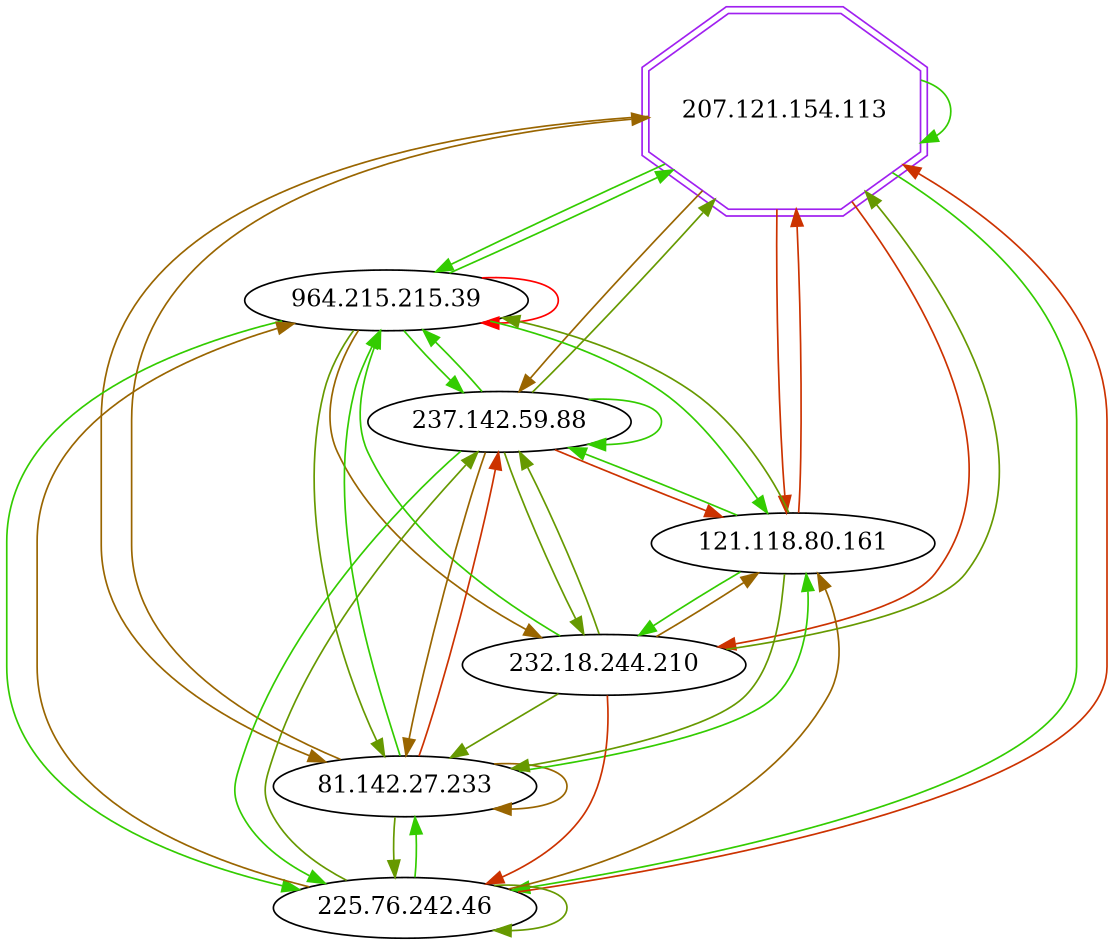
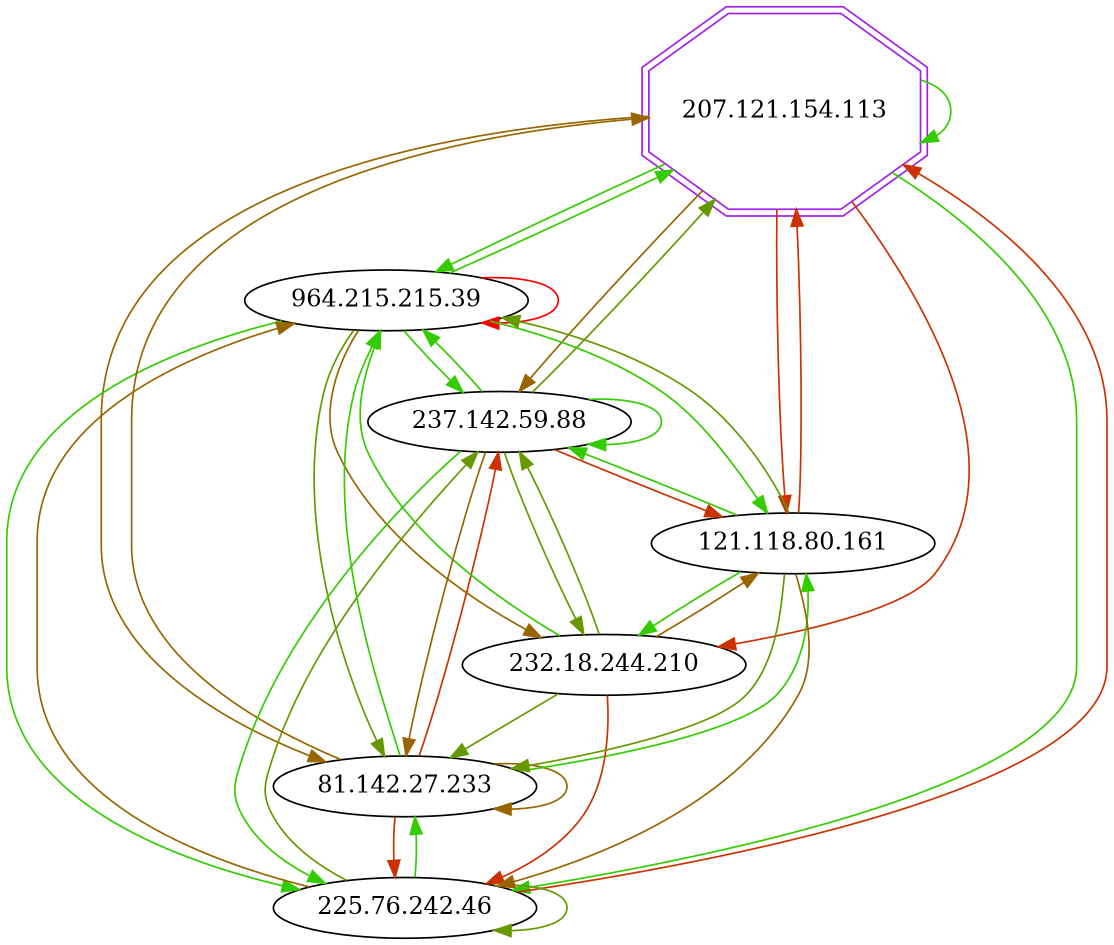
(995, 503) -> none
(735, 794) -> (725, 779)
(394, 839) -> (394, 839)
